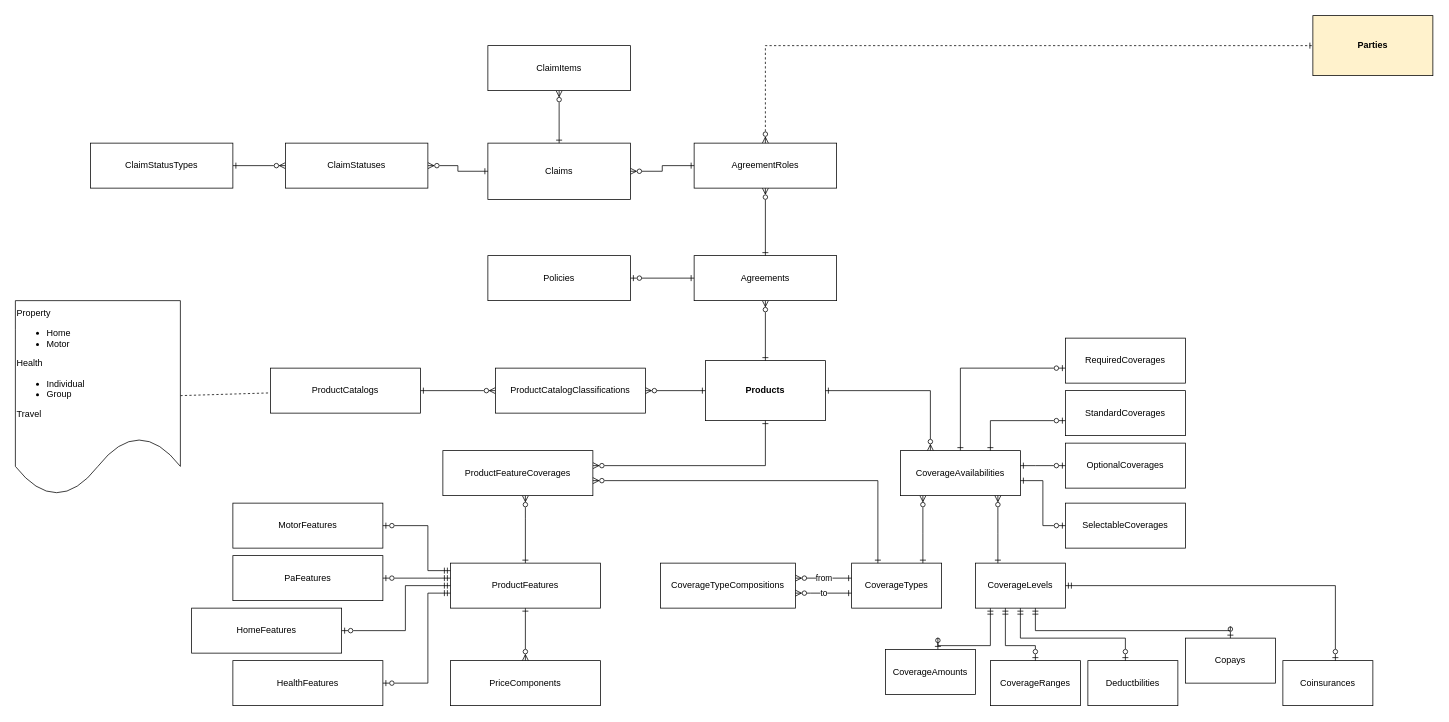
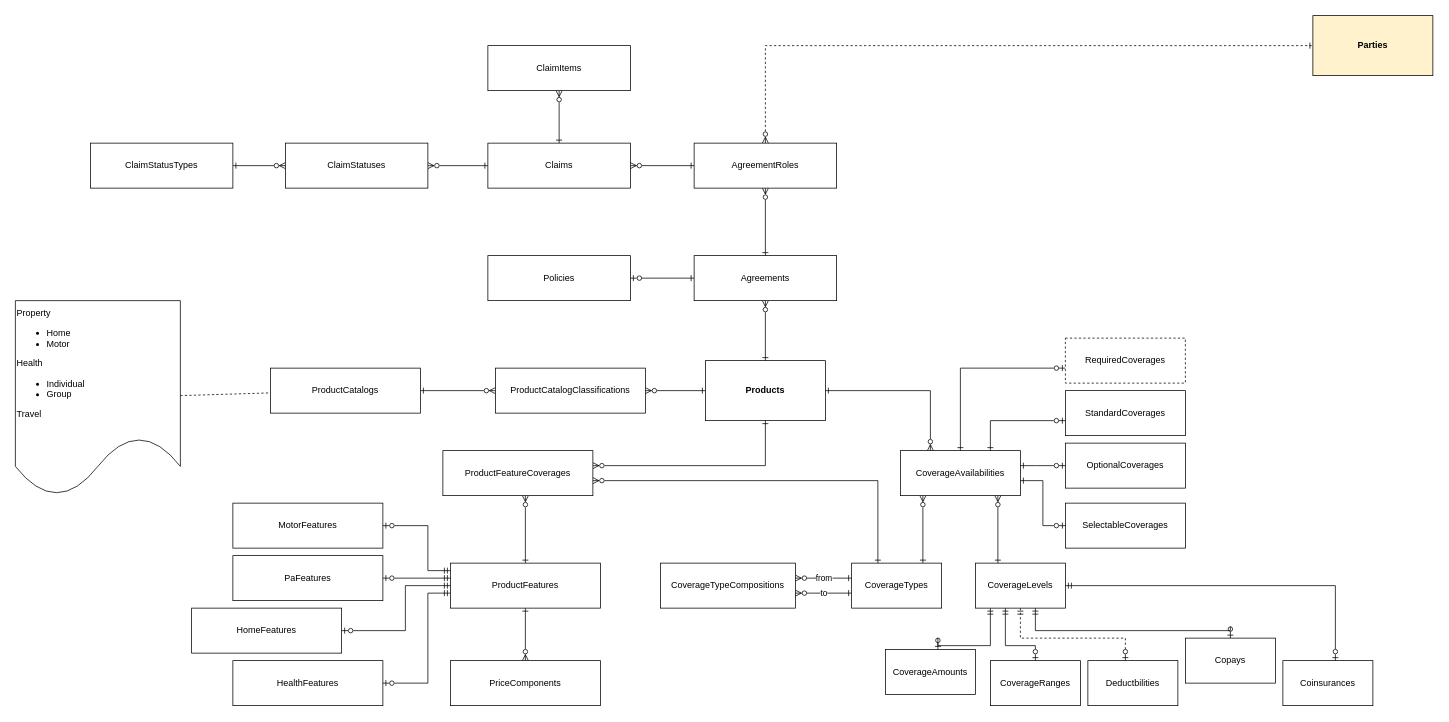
(559, 171) -> (559, 165)
(1125, 360) -> (1125, 360)
(1062, 638) -> (1062, 638)
